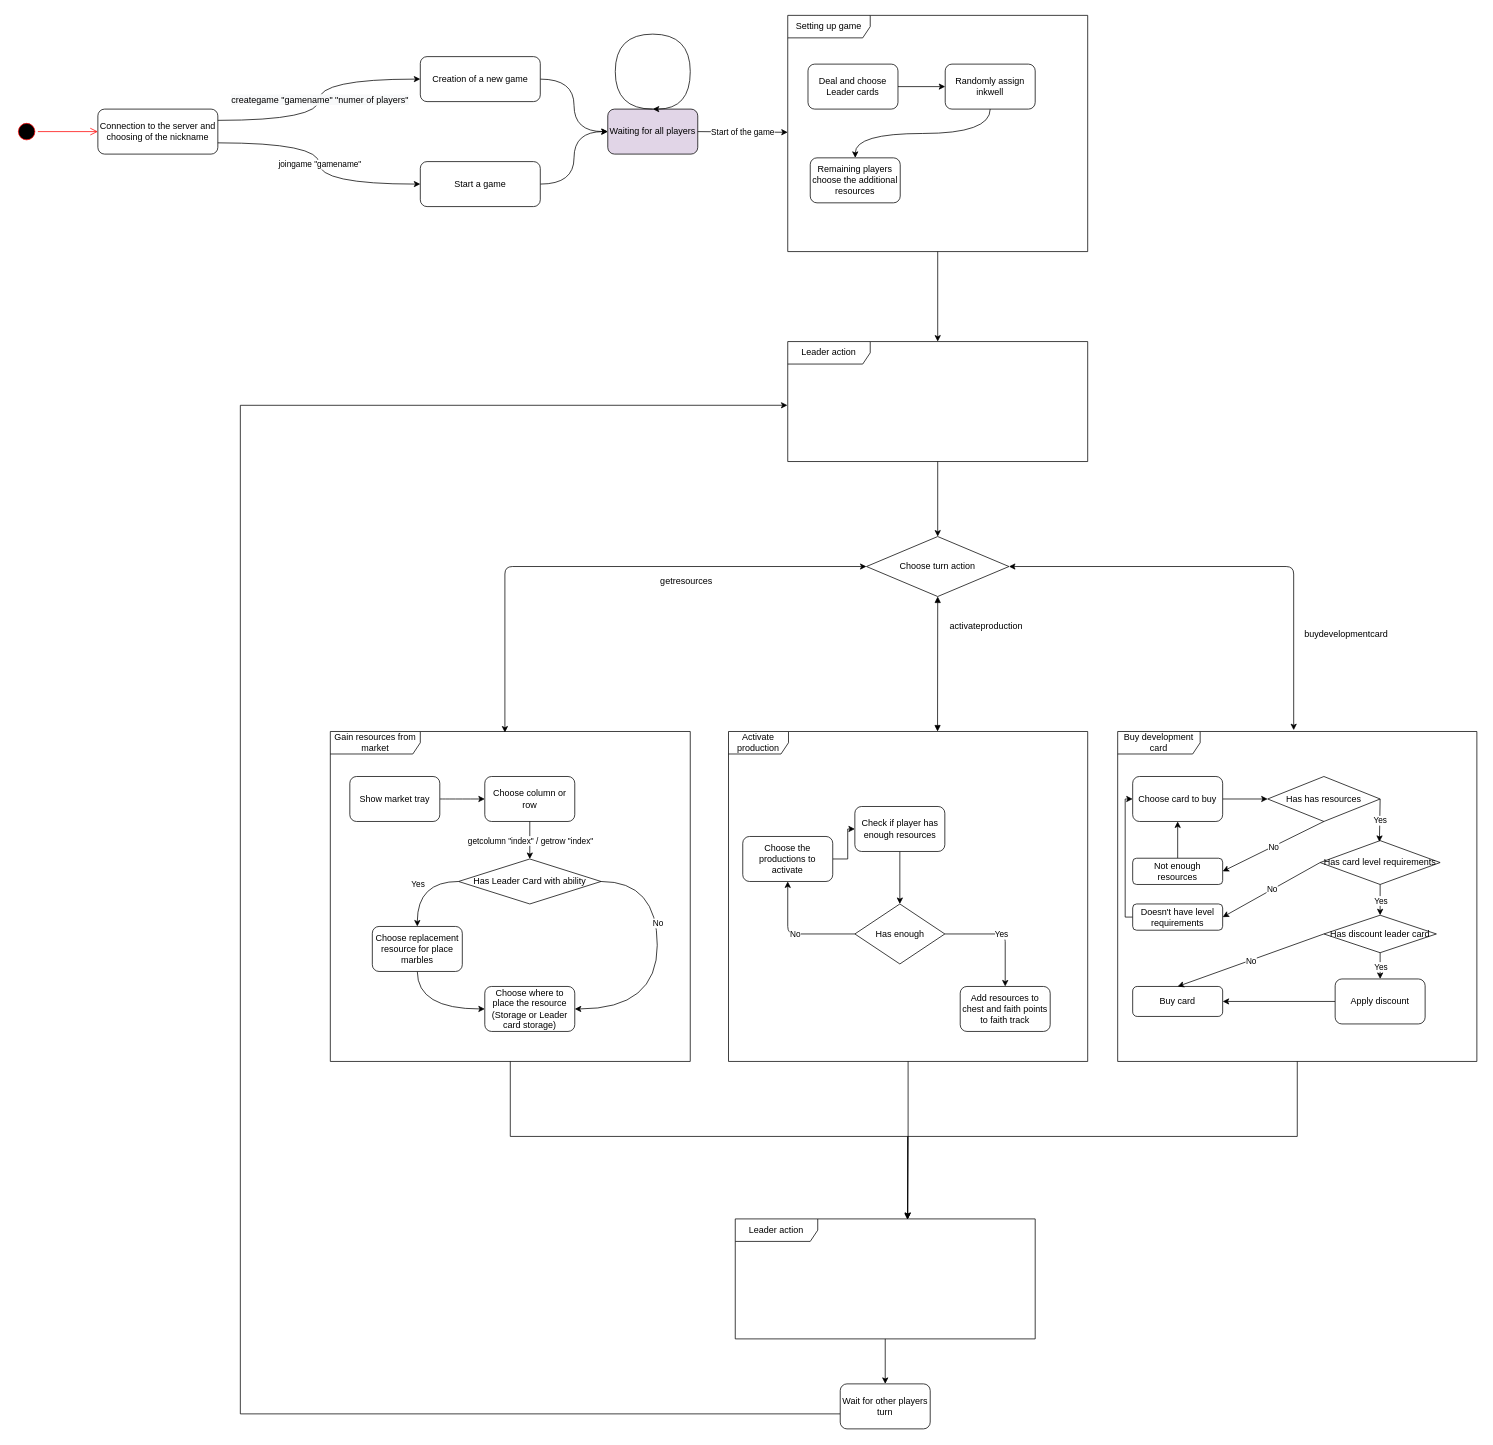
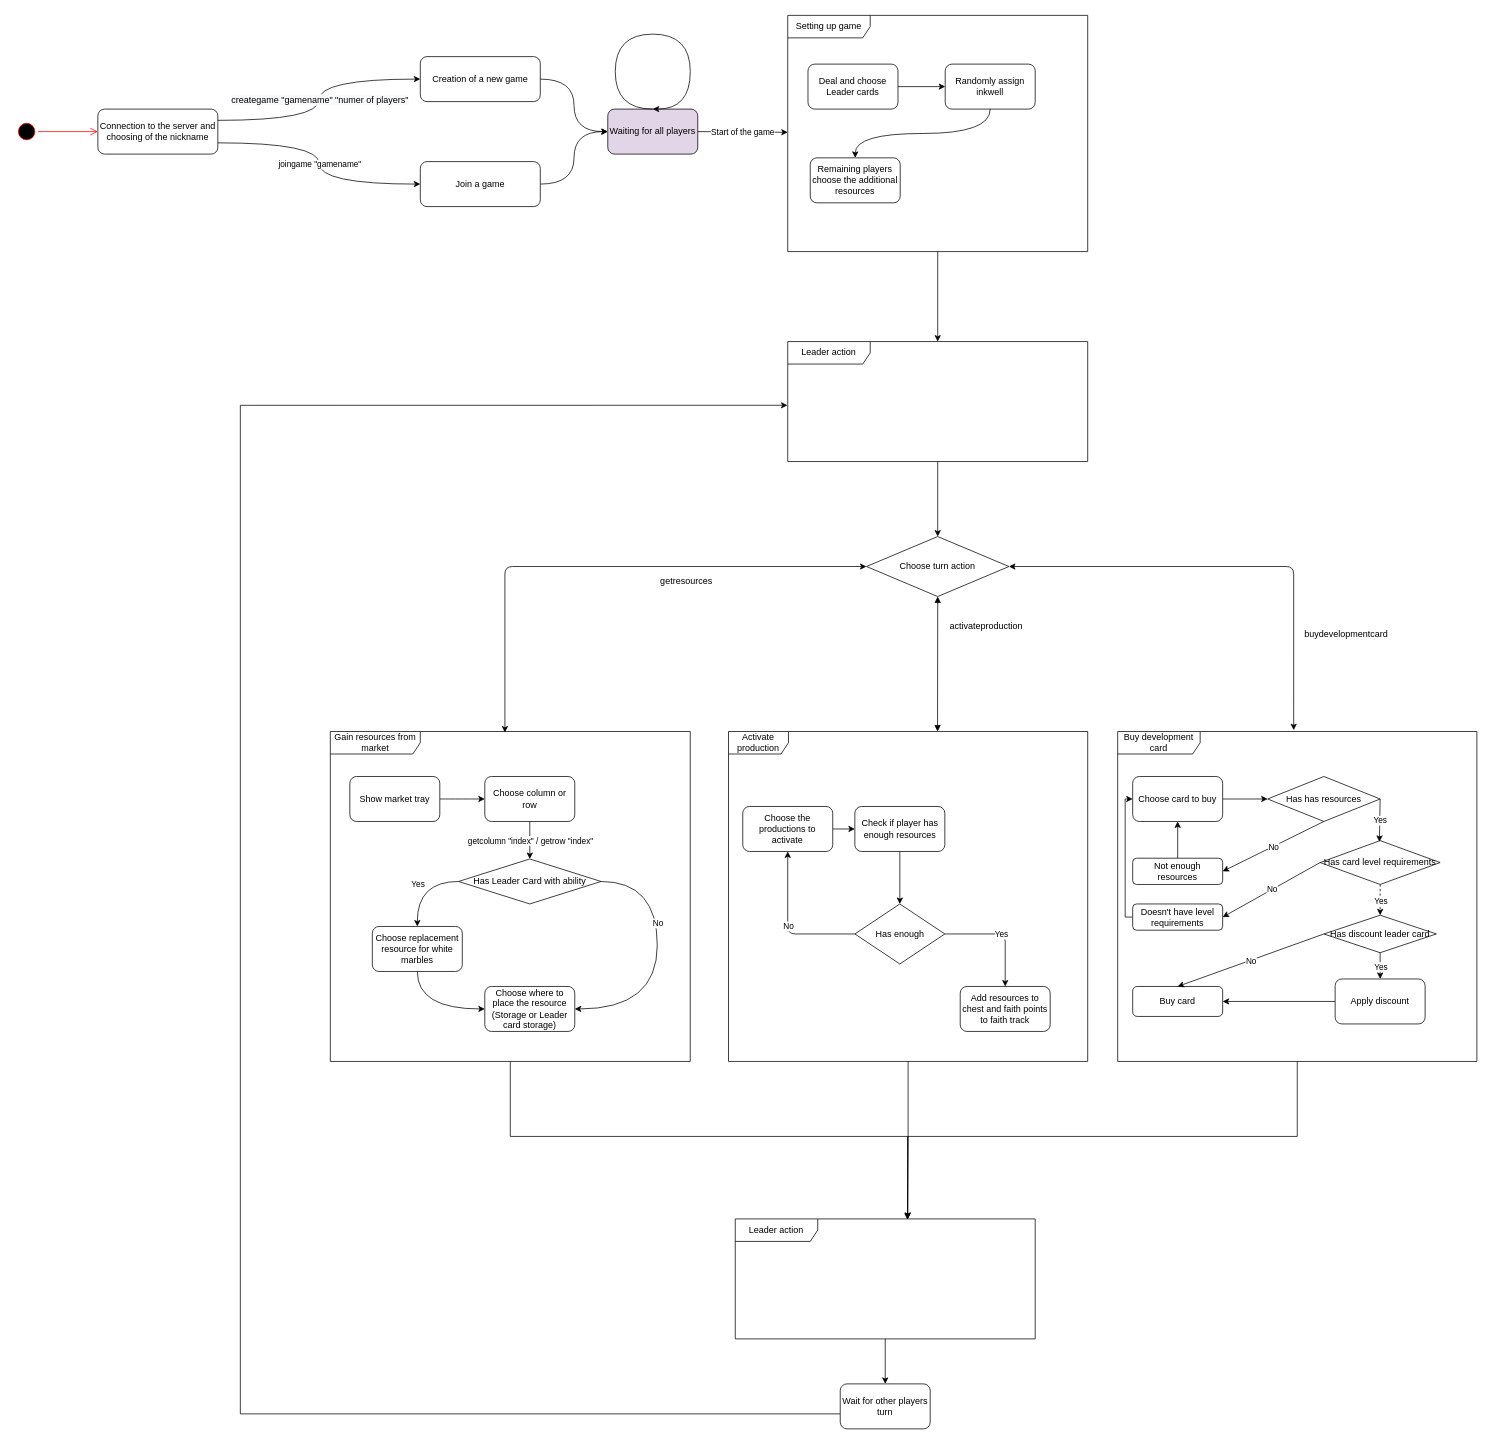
(480, 184) -> (480, 184)
(788, 859) -> (788, 829)
(1380, 889) -> (1380, 889)
(417, 949) -> (417, 949)
